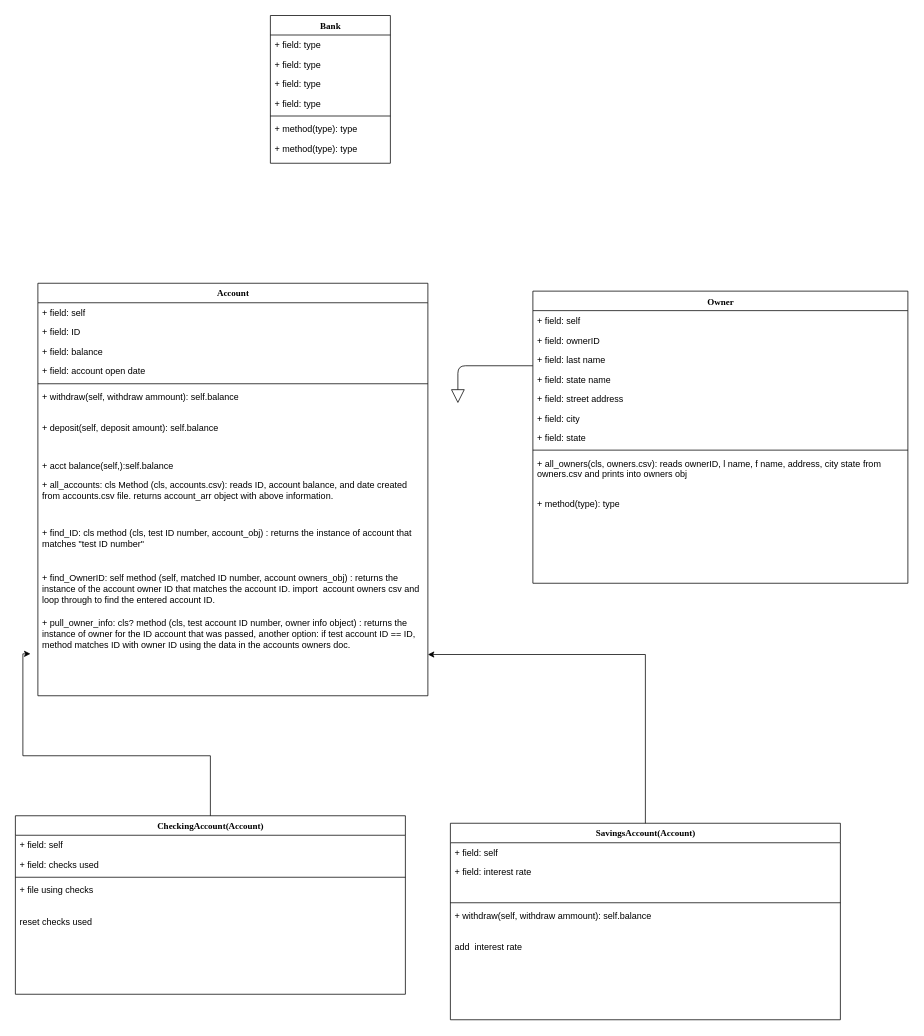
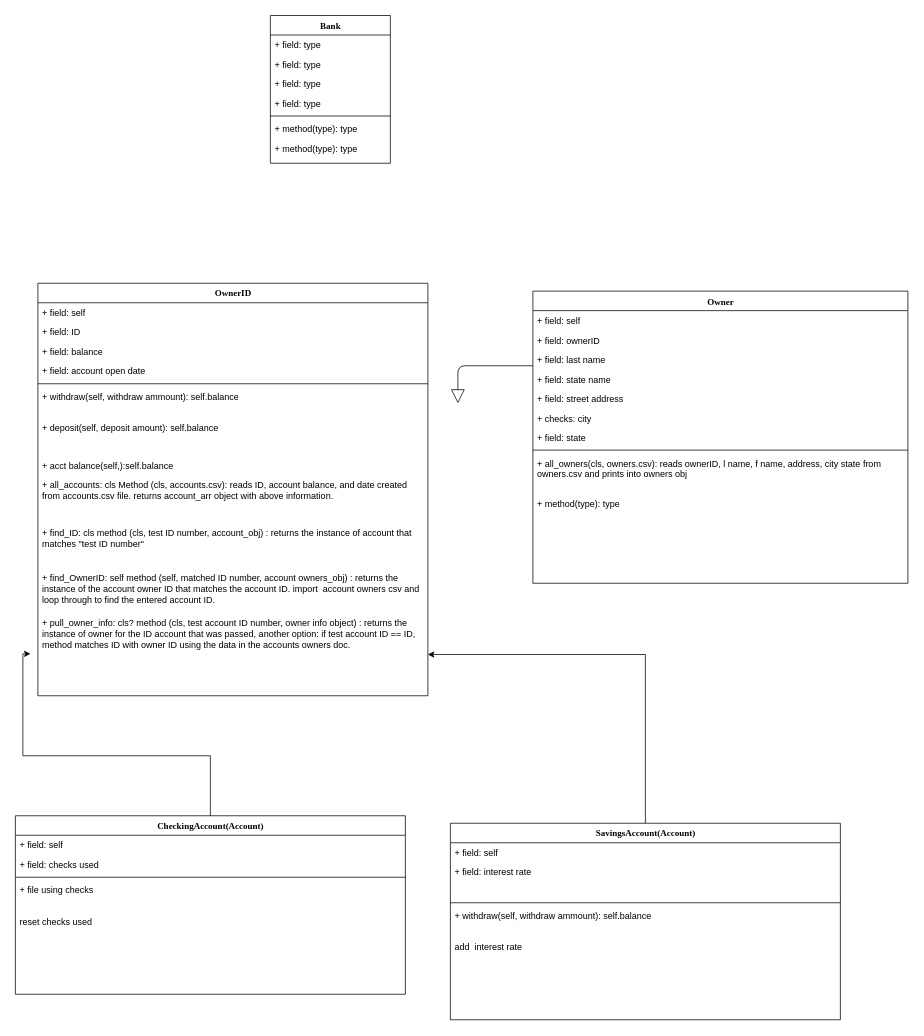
(233, 294) -> (233, 294)
(563, 419) -> (568, 419)
